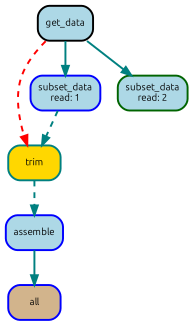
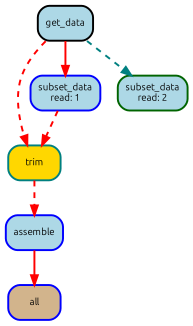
(65, 53) -> (65, 53)
(105, 55) -> (105, 55)
(52, 124) -> (52, 124)
(34, 193) -> (34, 193)
(34, 263) -> (34, 263)
